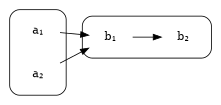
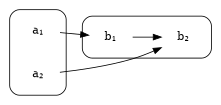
(71, 57) -> (108, 65)
